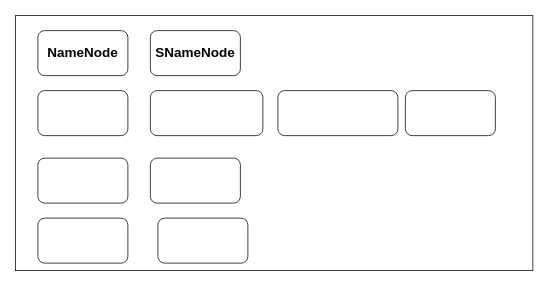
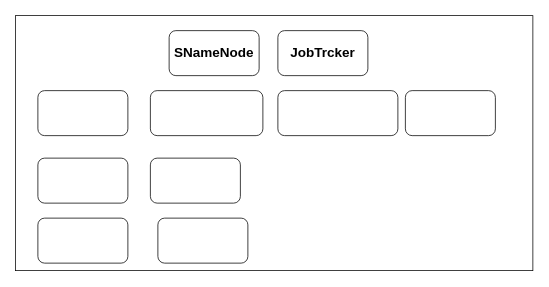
(83, 53) -> none
(195, 53) -> (214, 53)
none -> (323, 53)
